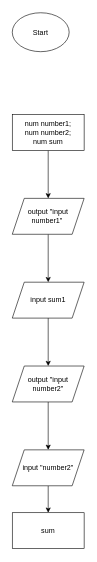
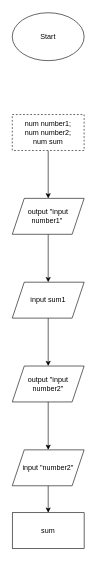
(41, 32) -> (48, 36)
(48, 132) -> (48, 132)
